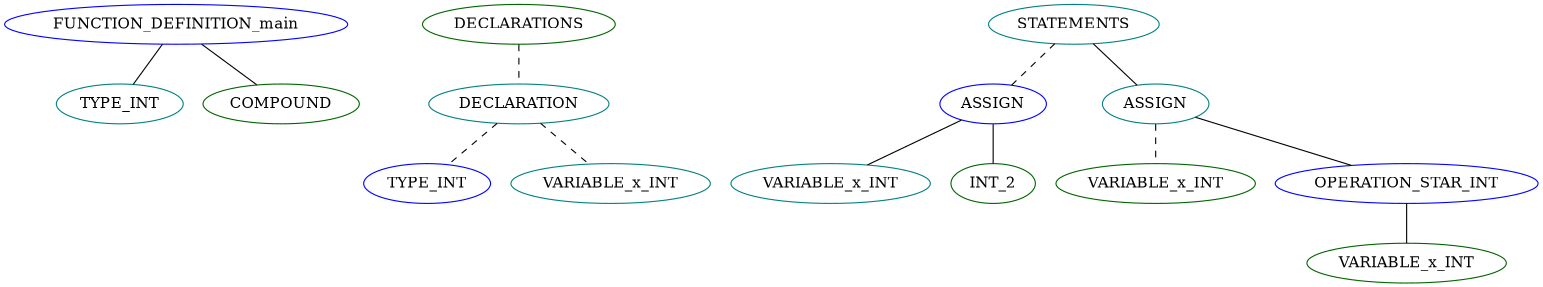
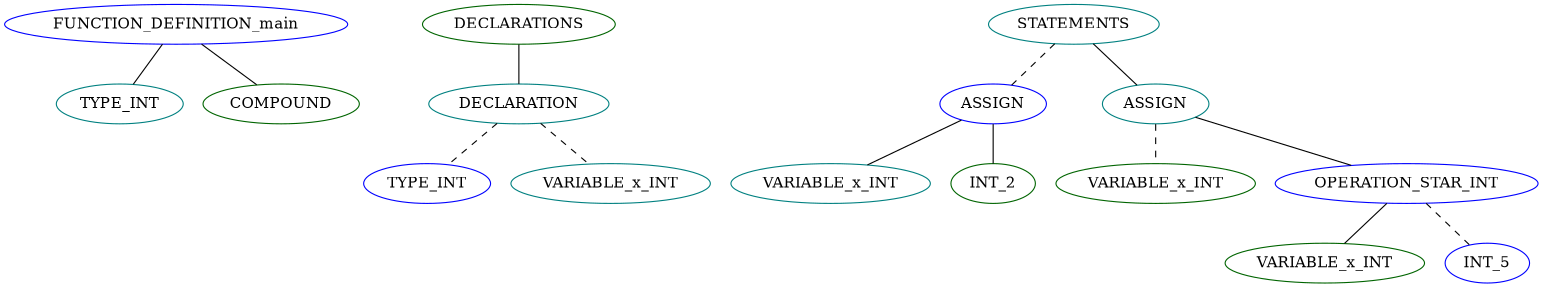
(519, 64) -> (519, 64)
none -> (1487, 263)
